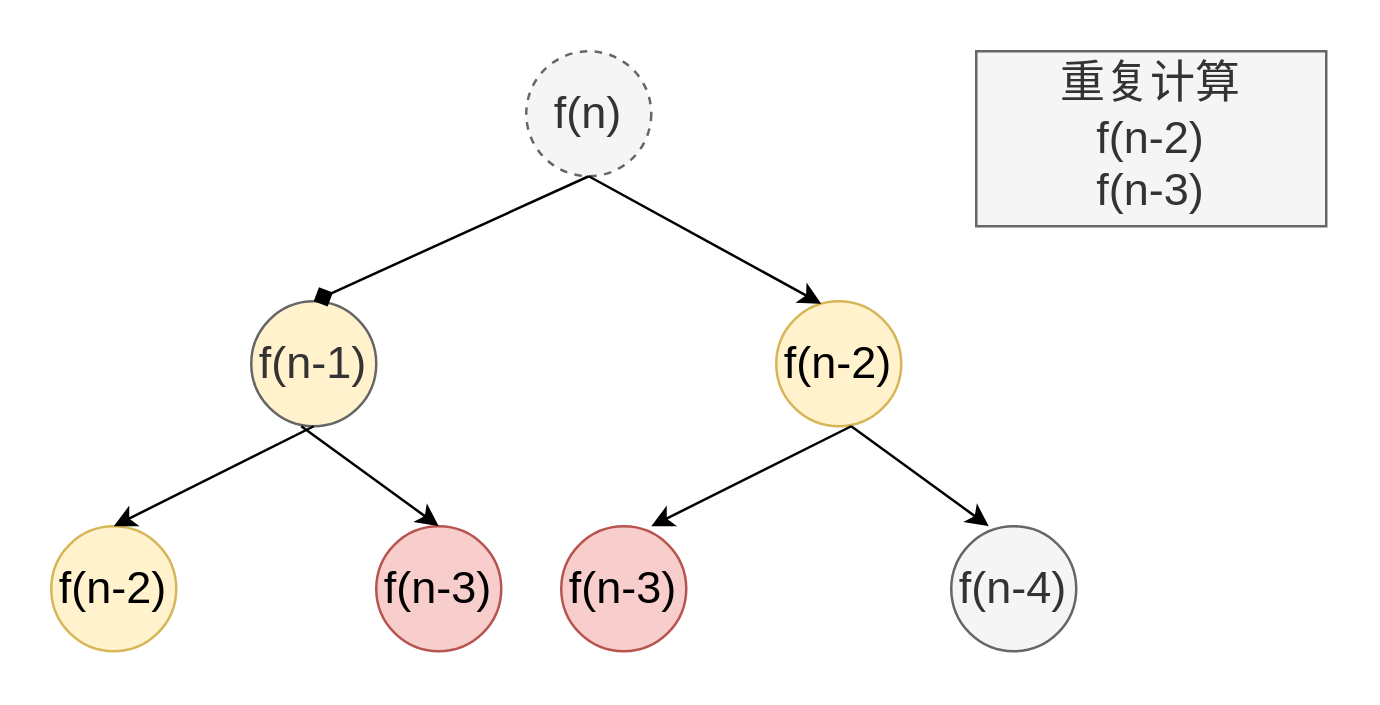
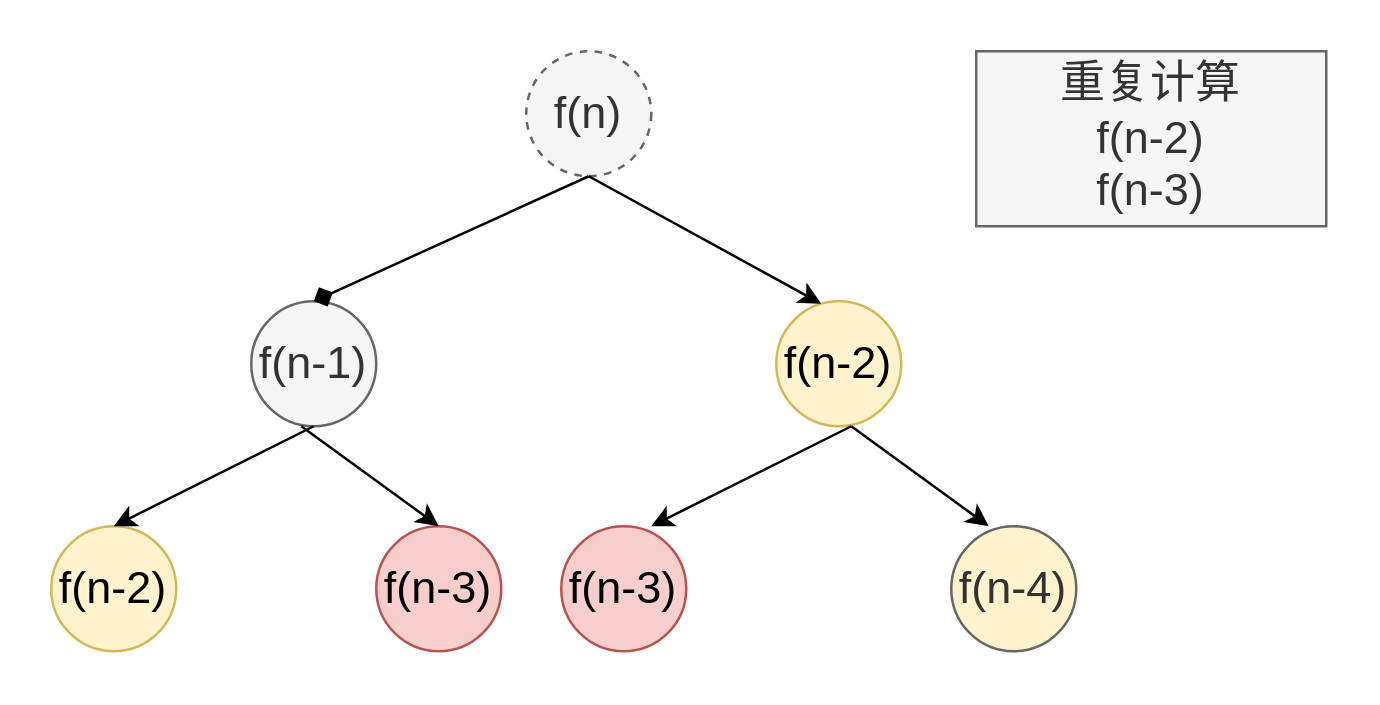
(314, 364) -> (314, 364)
(1014, 589) -> (1014, 589)
